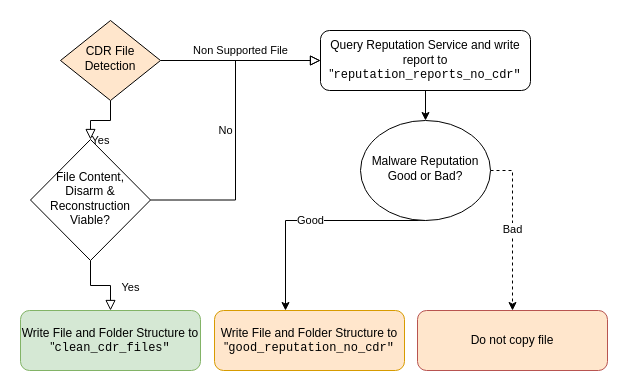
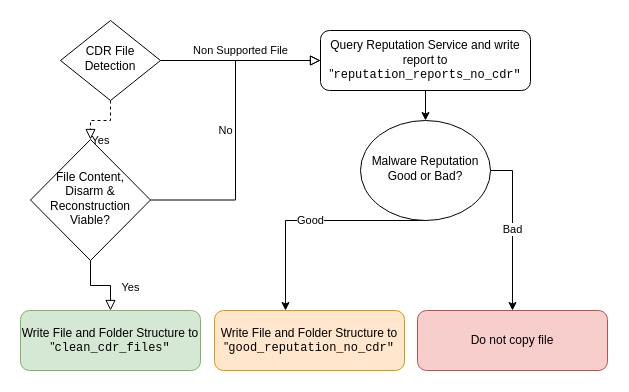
(111, 61) -> (111, 61)
(107, 121) -> (107, 121)
(513, 186) -> (513, 186)
(513, 341) -> (513, 341)
